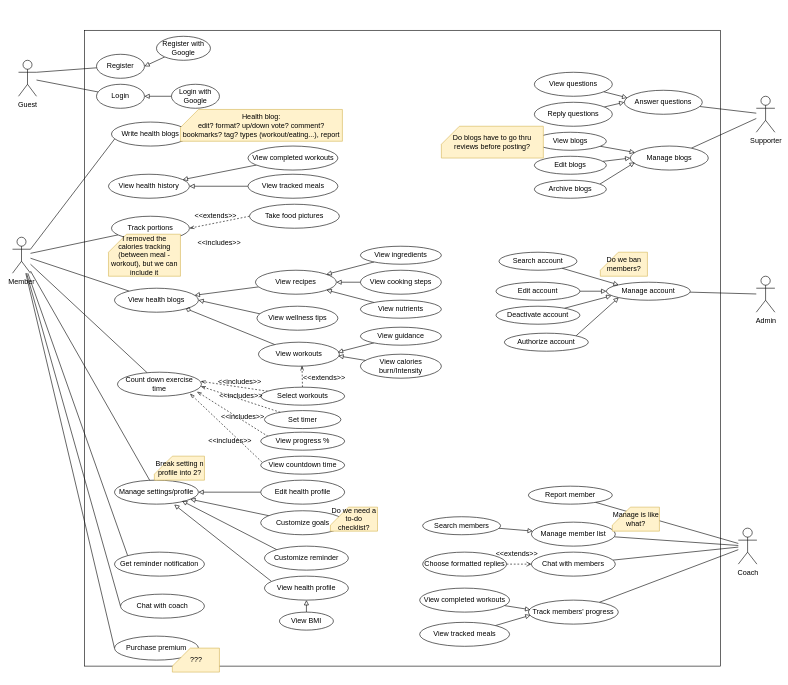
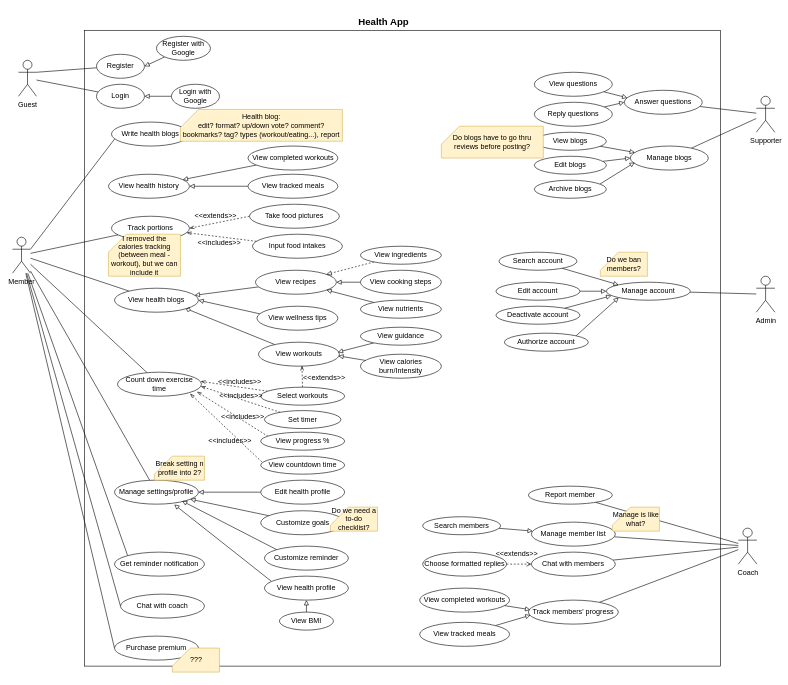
none -> (384, 21)
none -> (222, 237)
none -> (297, 246)
(352, 268) -> (352, 268)
